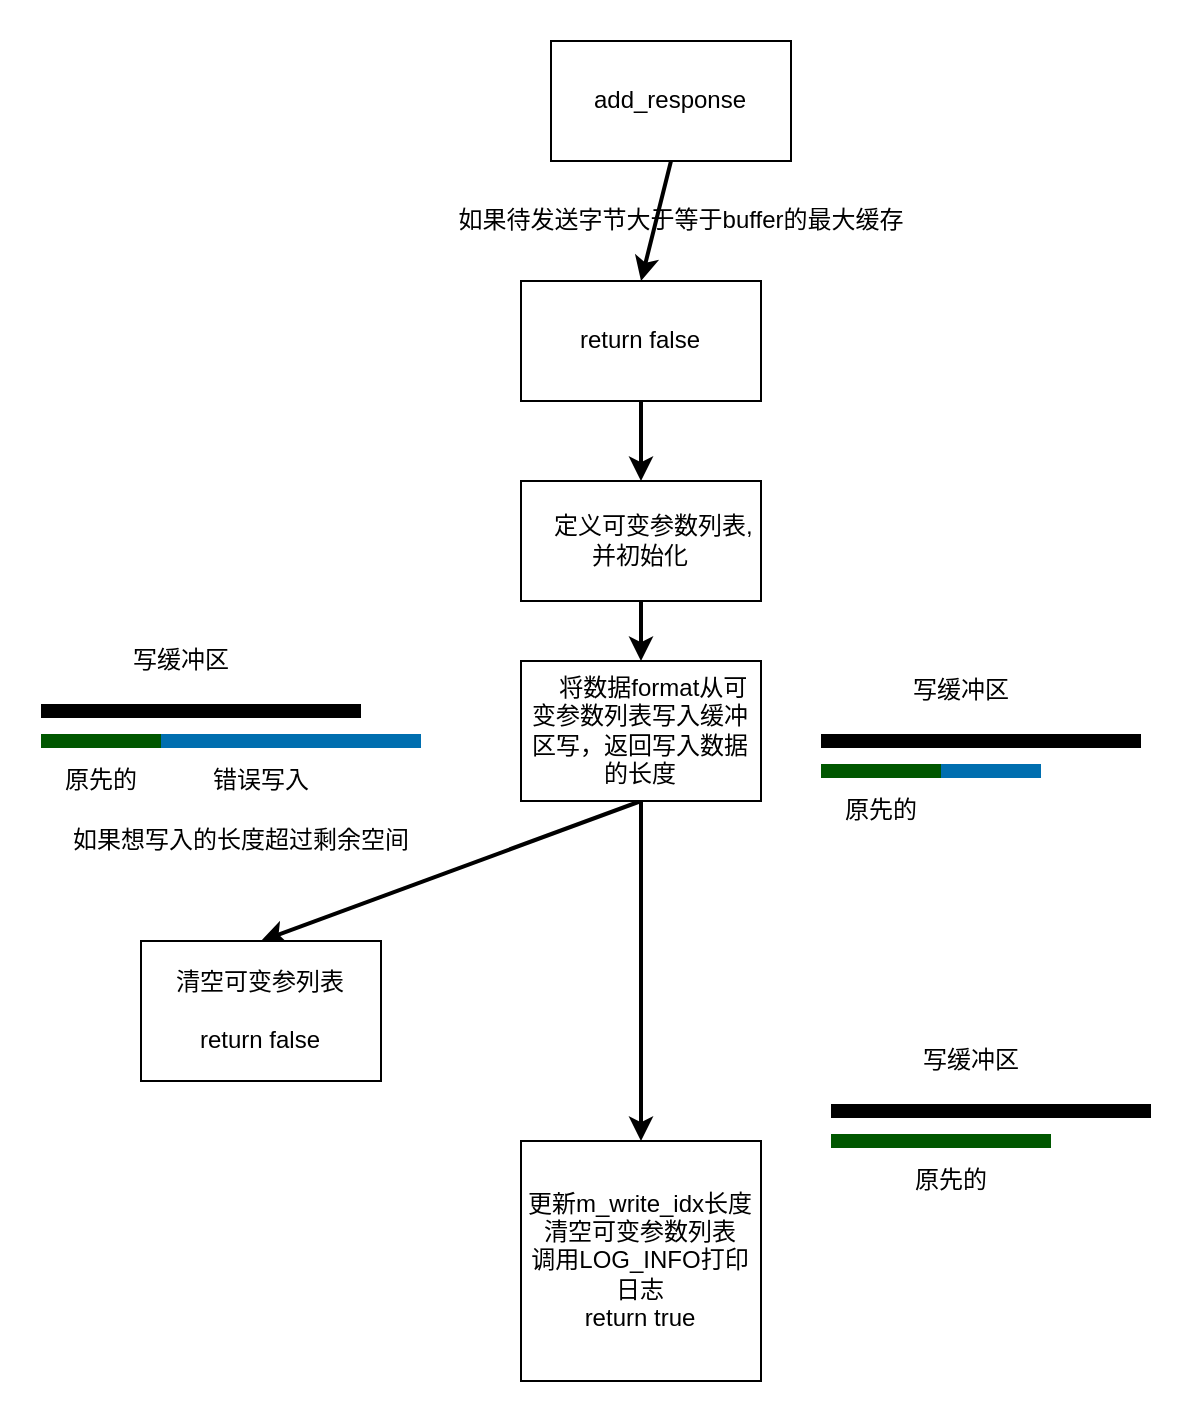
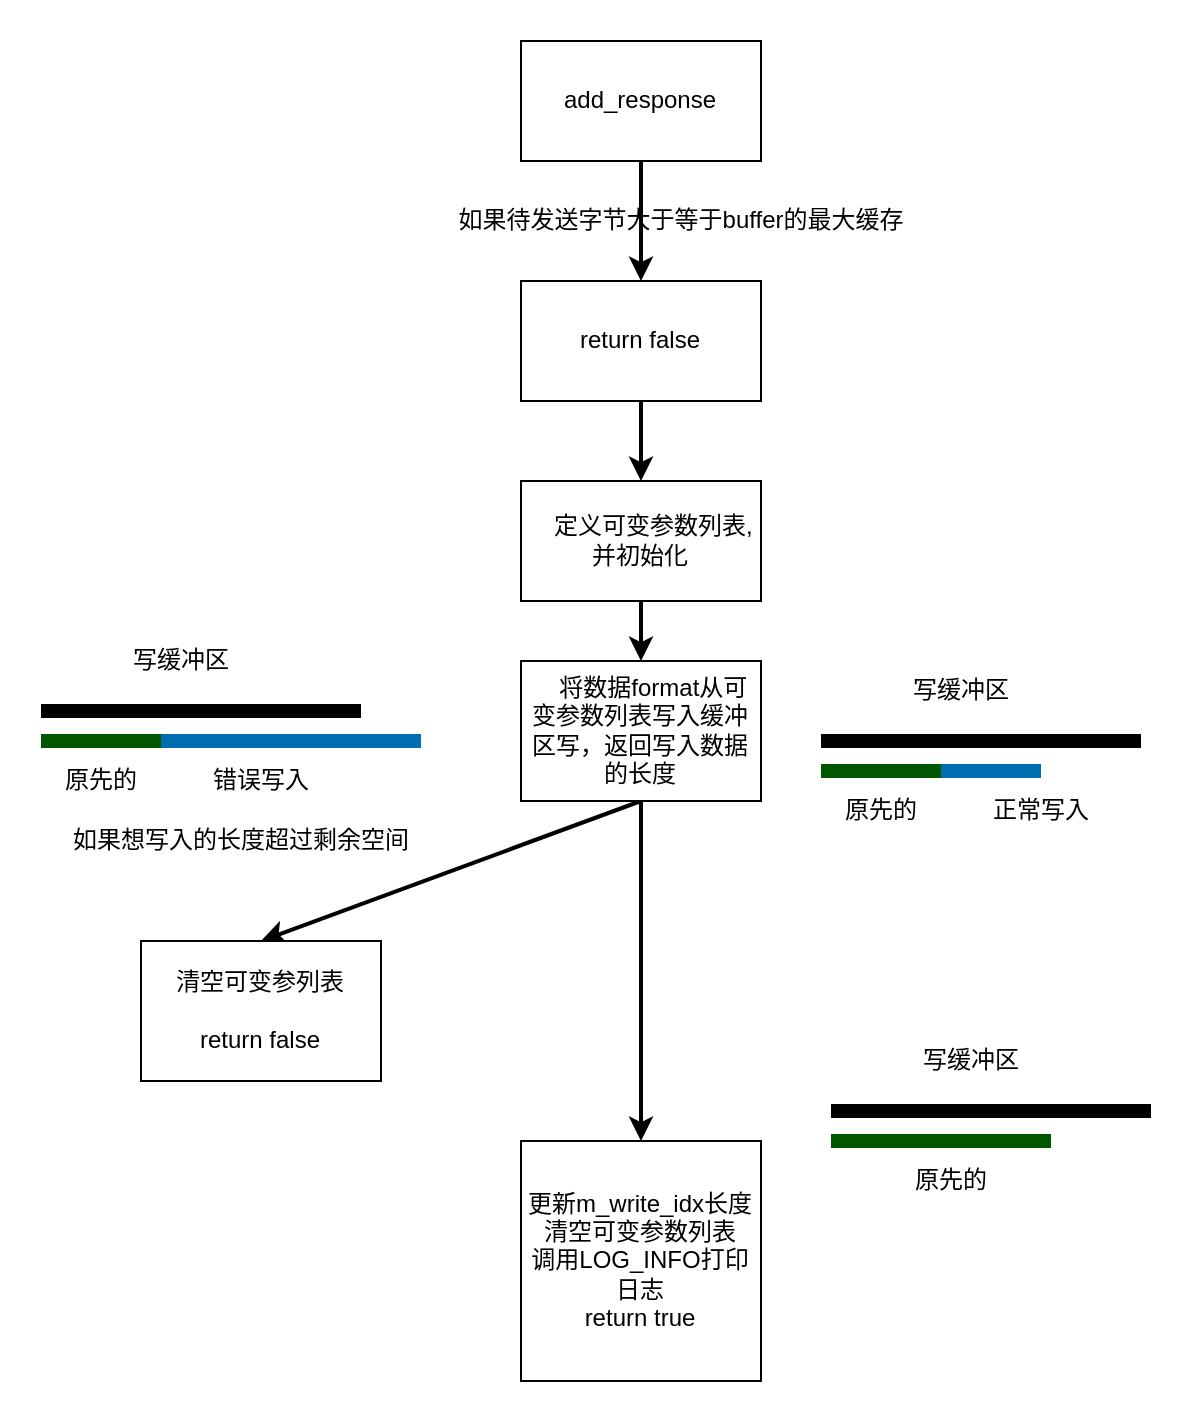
(671, 101) -> (641, 101)
none -> (1041, 811)
